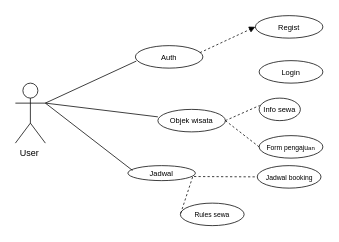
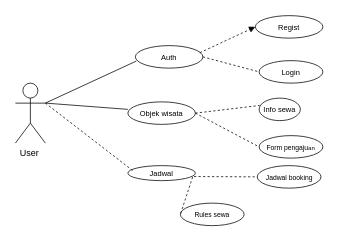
none -> (230, 64)
(192, 120) -> (162, 113)
(89, 137) -> (89, 137)
